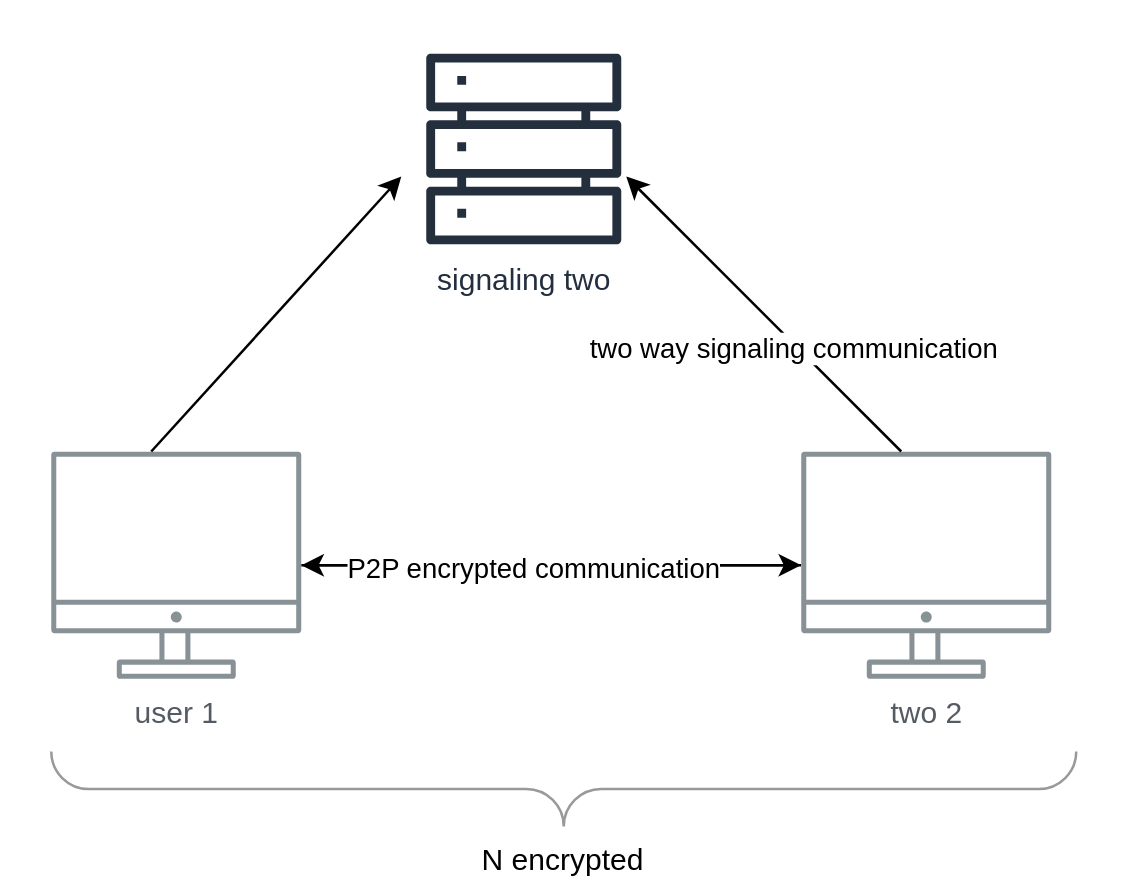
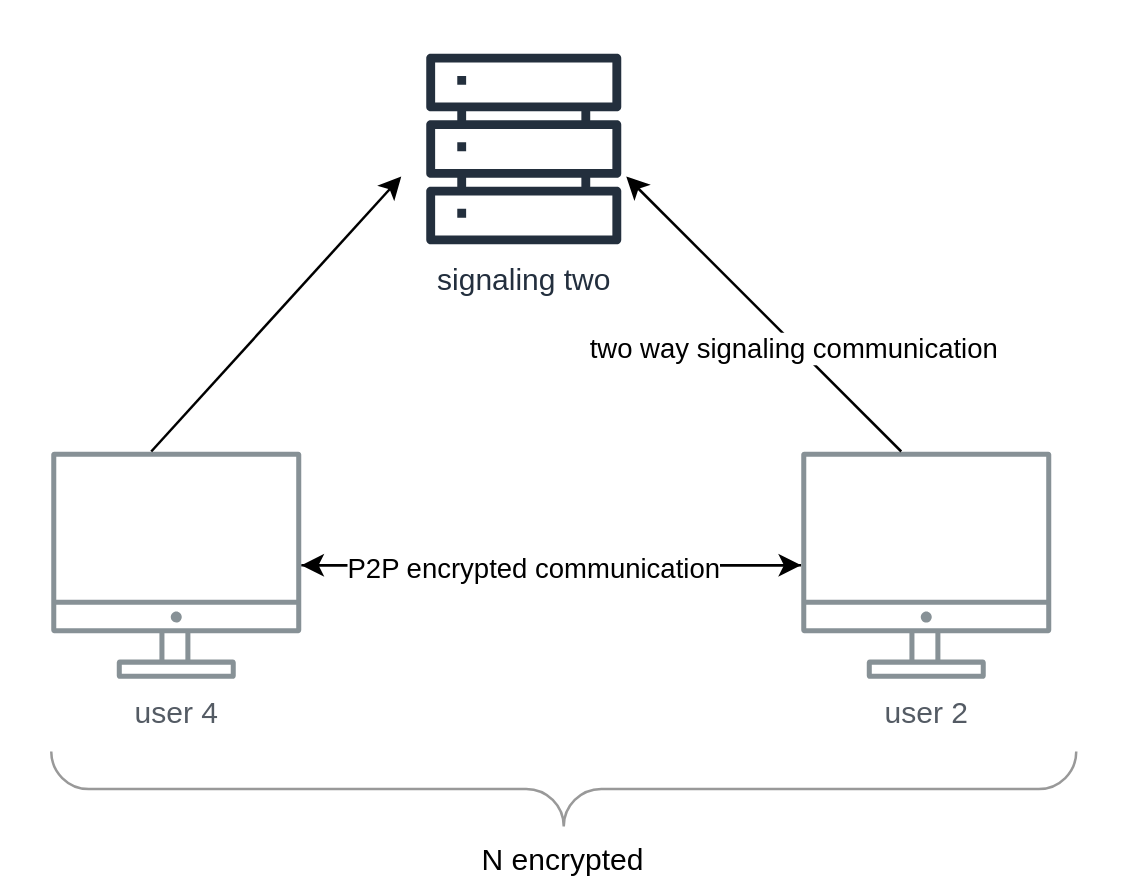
(178, 714) -> (178, 714)
(928, 714) -> (928, 714)
